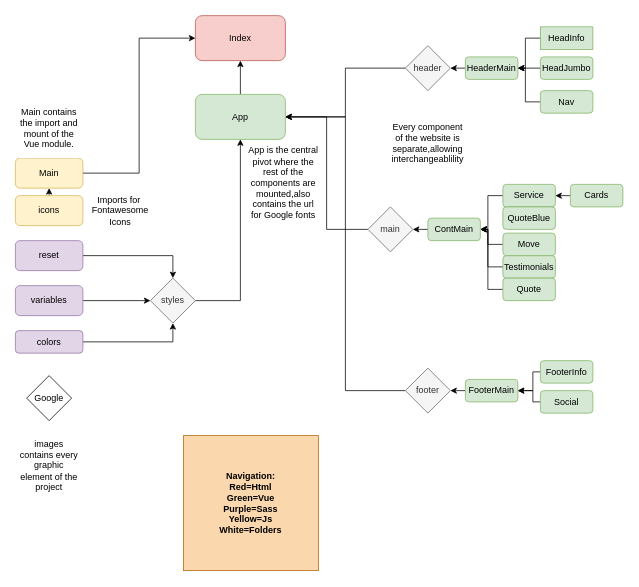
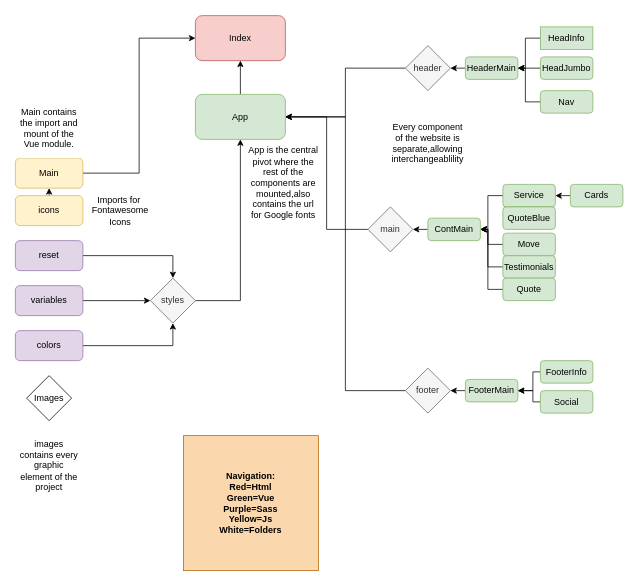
(49, 342) -> (49, 345)
(49, 398) -> (49, 398)
